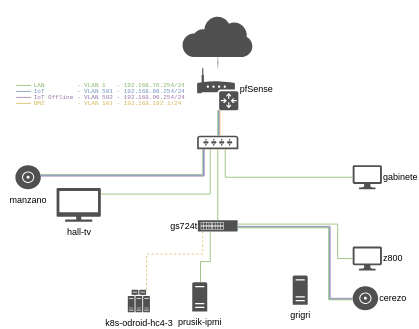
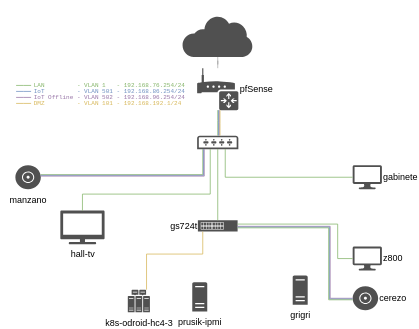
(79, 205) -> (83, 227)
(168, 254) -> (168, 254)
(210, 261) -> none
